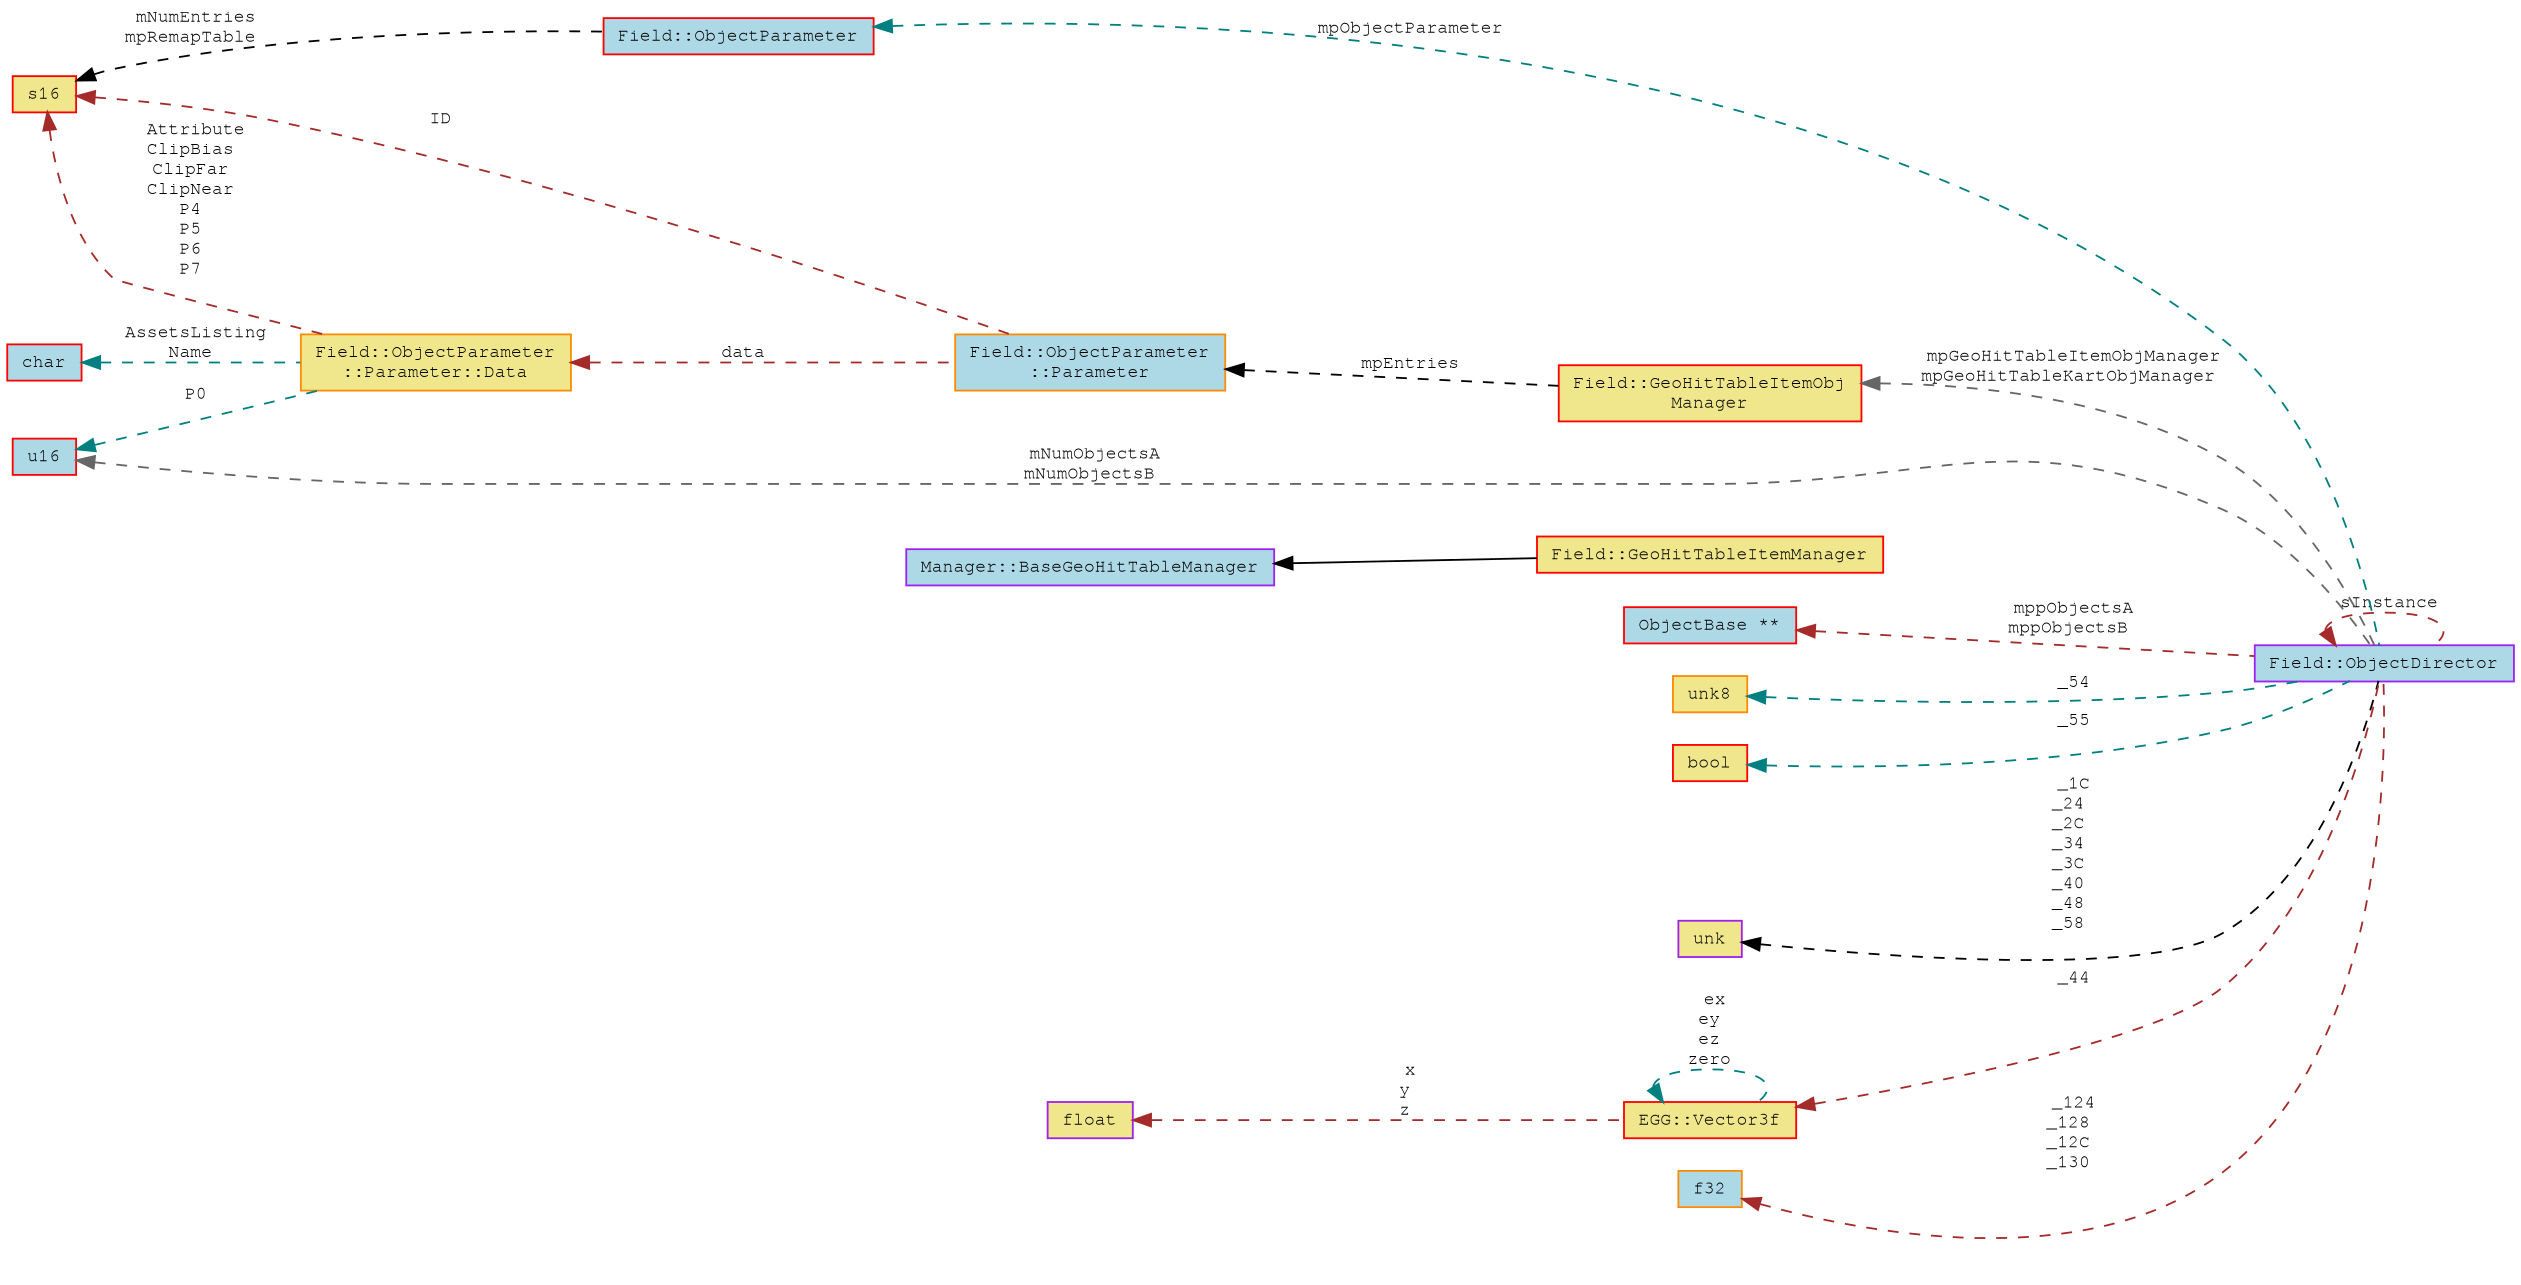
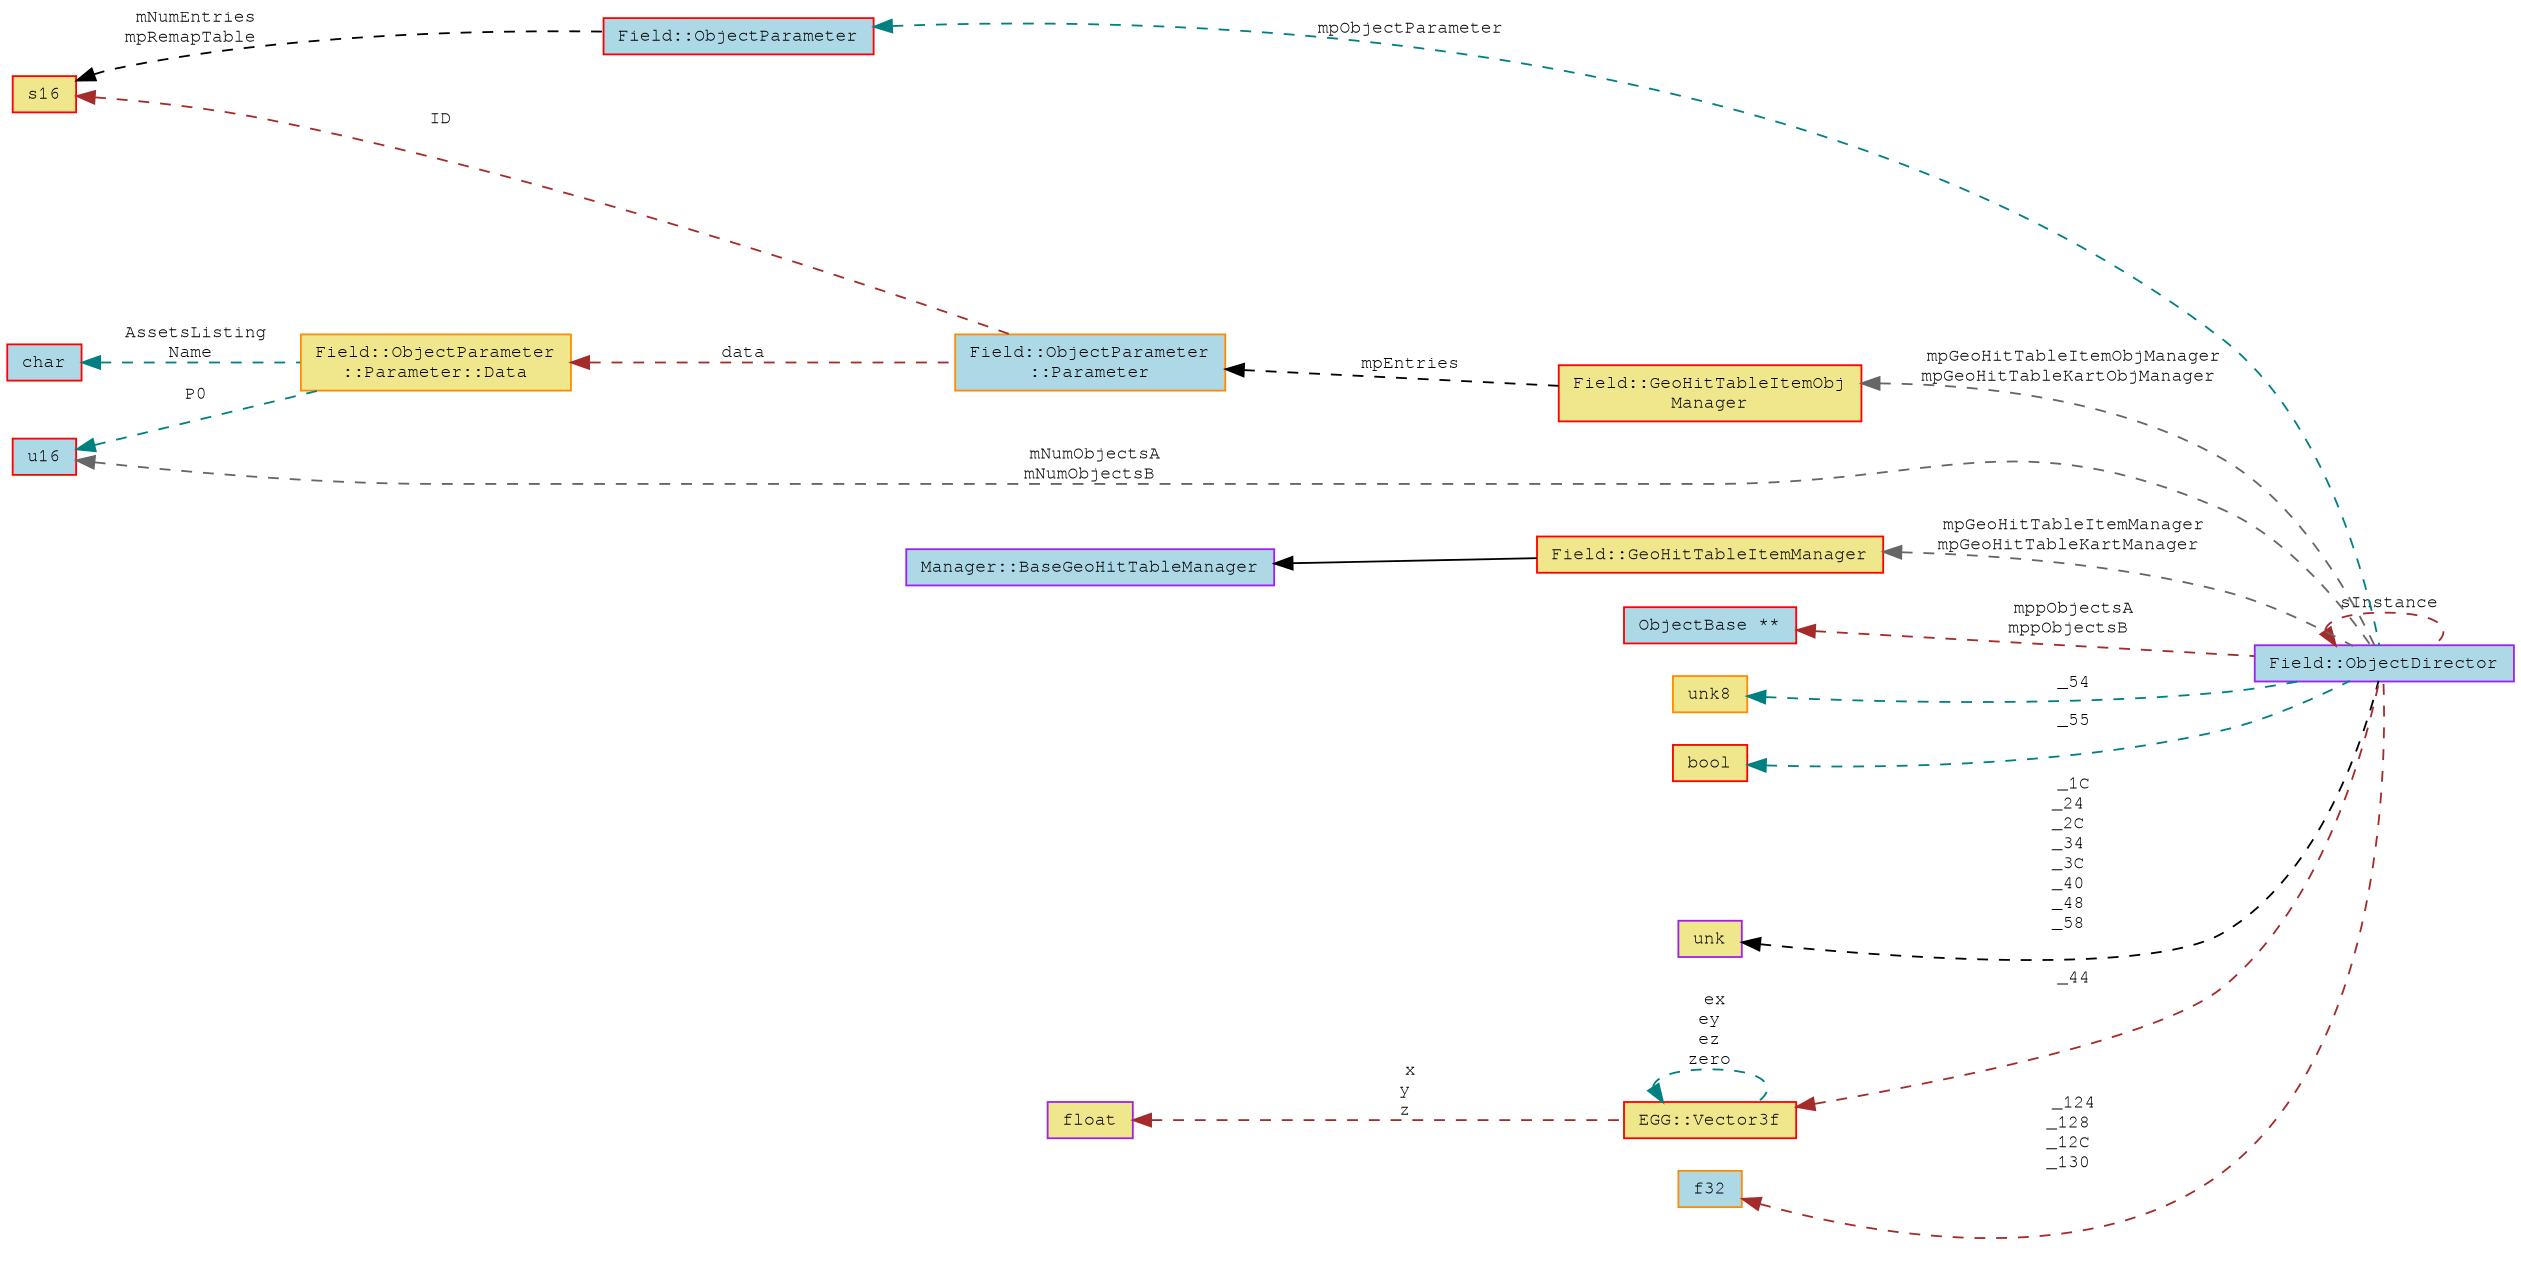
(140, 287) -> none
none -> (2133, 573)
